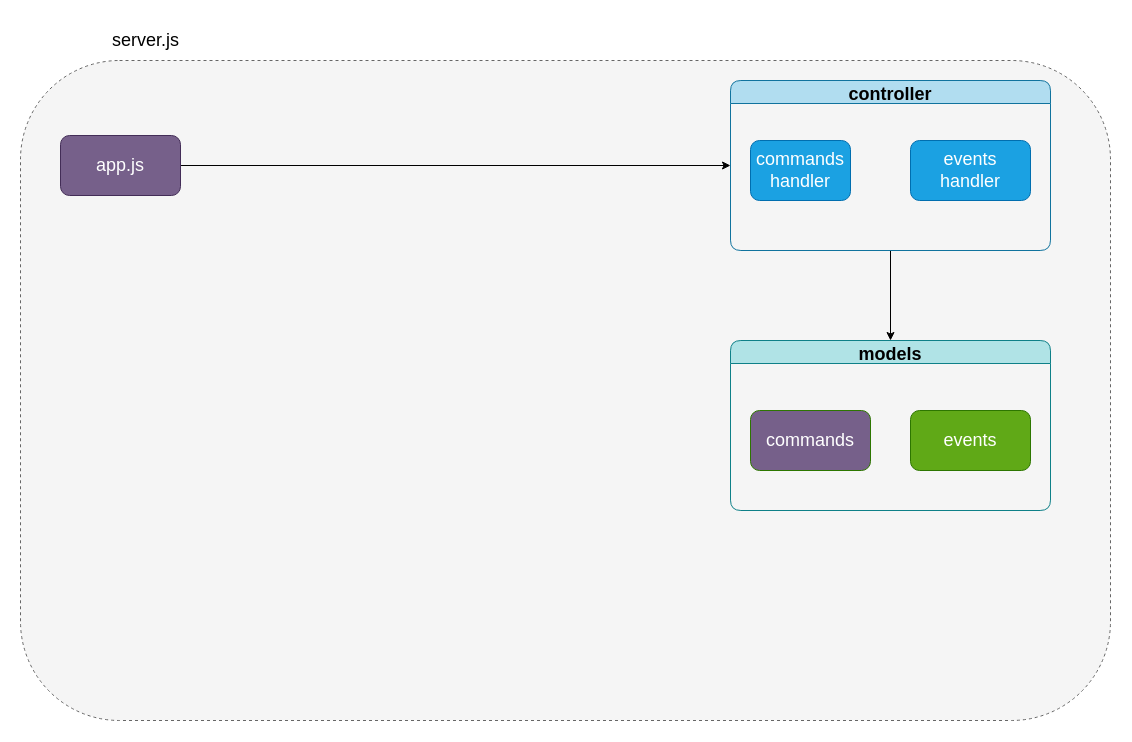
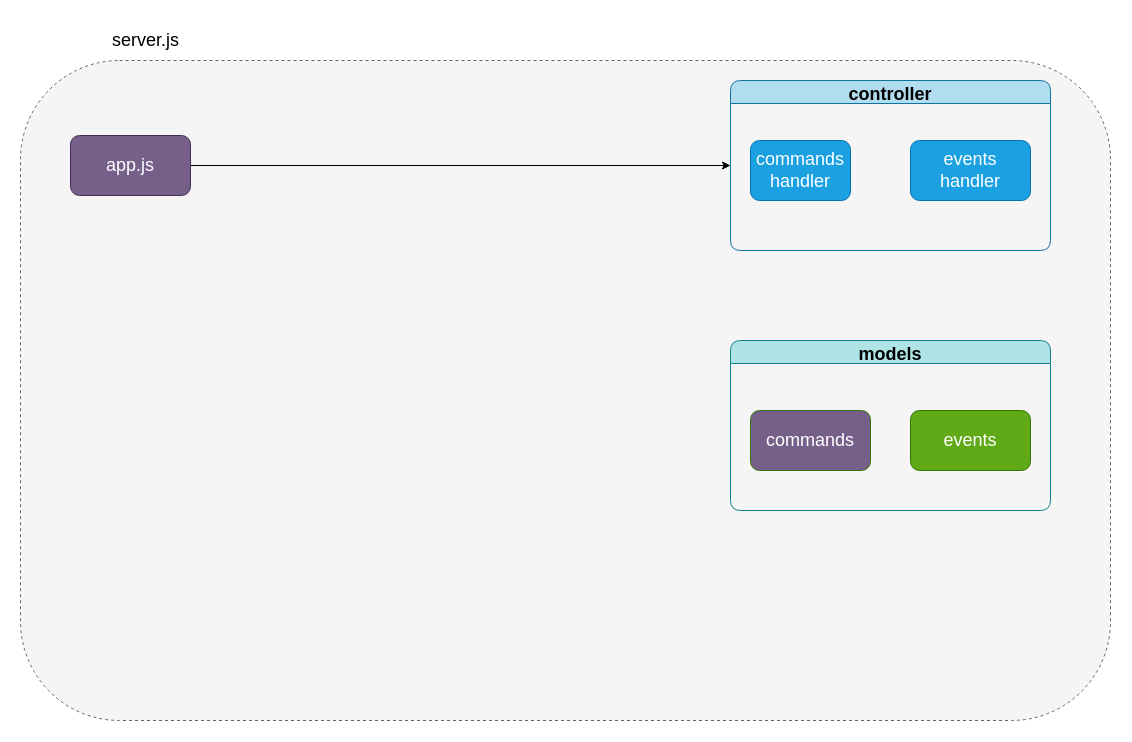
(121, 166) -> (131, 166)
(891, 293) -> none
